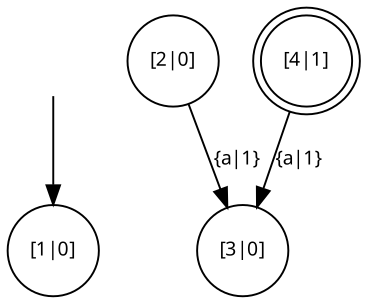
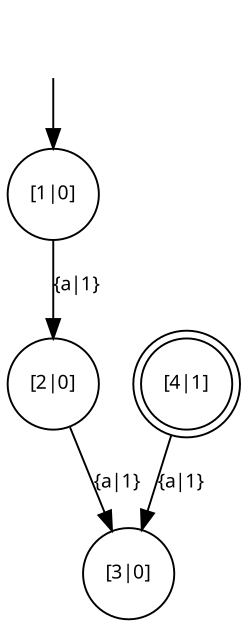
none -> (53, 279)
